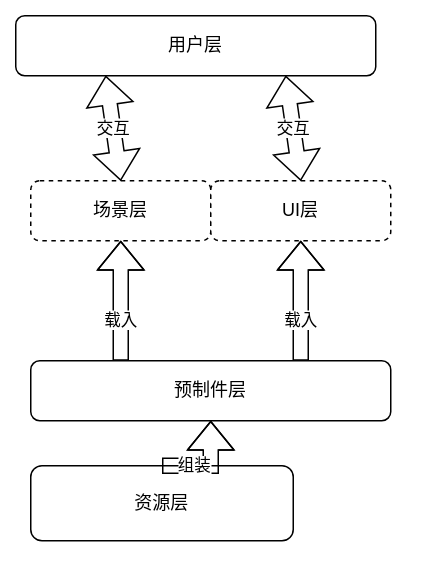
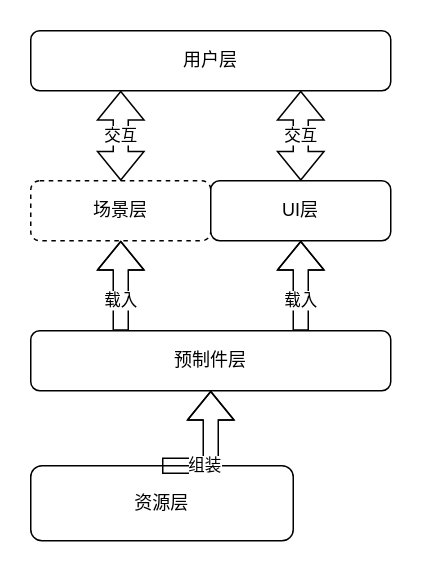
(196, 46) -> (211, 61)
(301, 211) -> (301, 211)
(211, 391) -> (211, 361)
